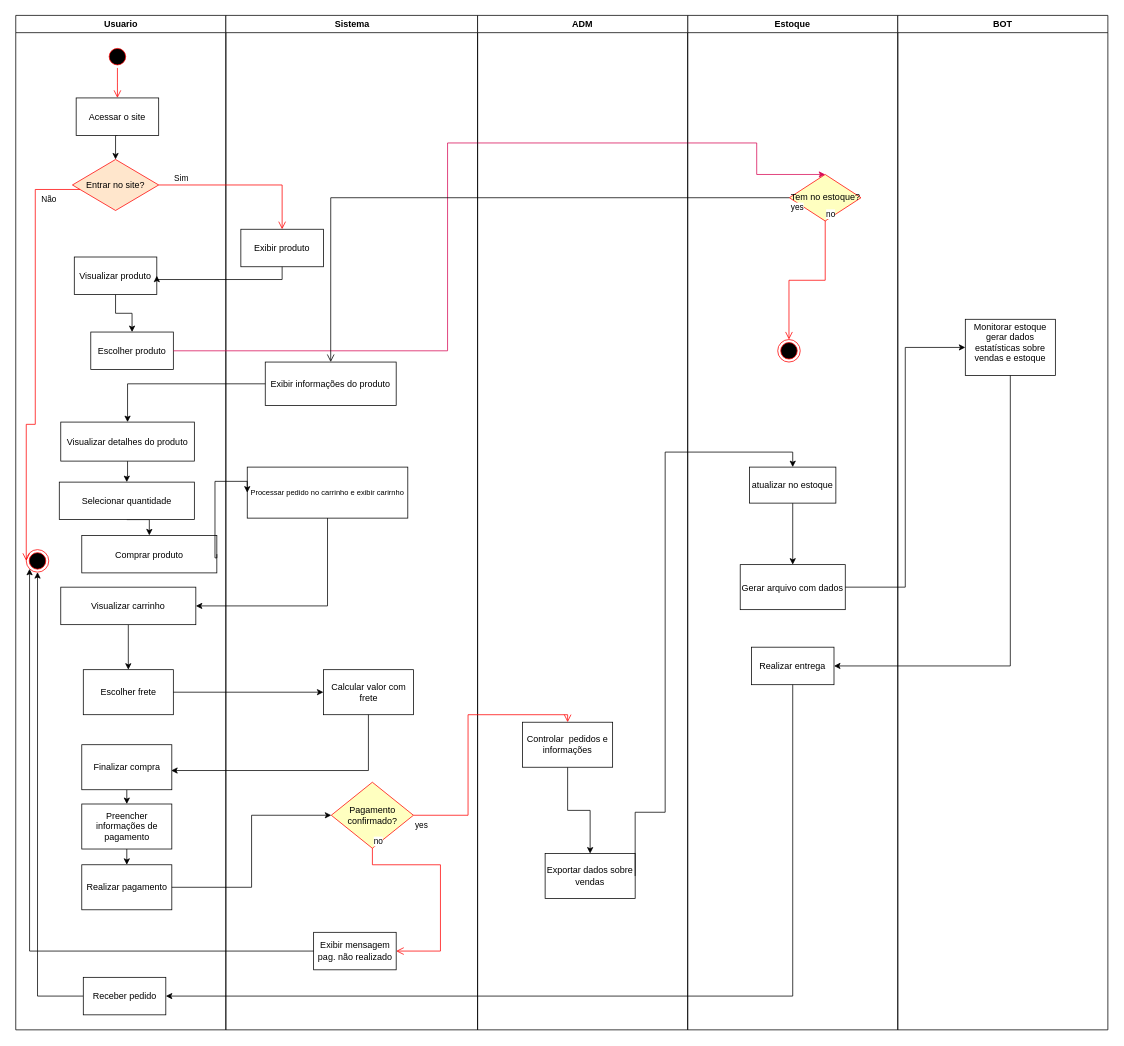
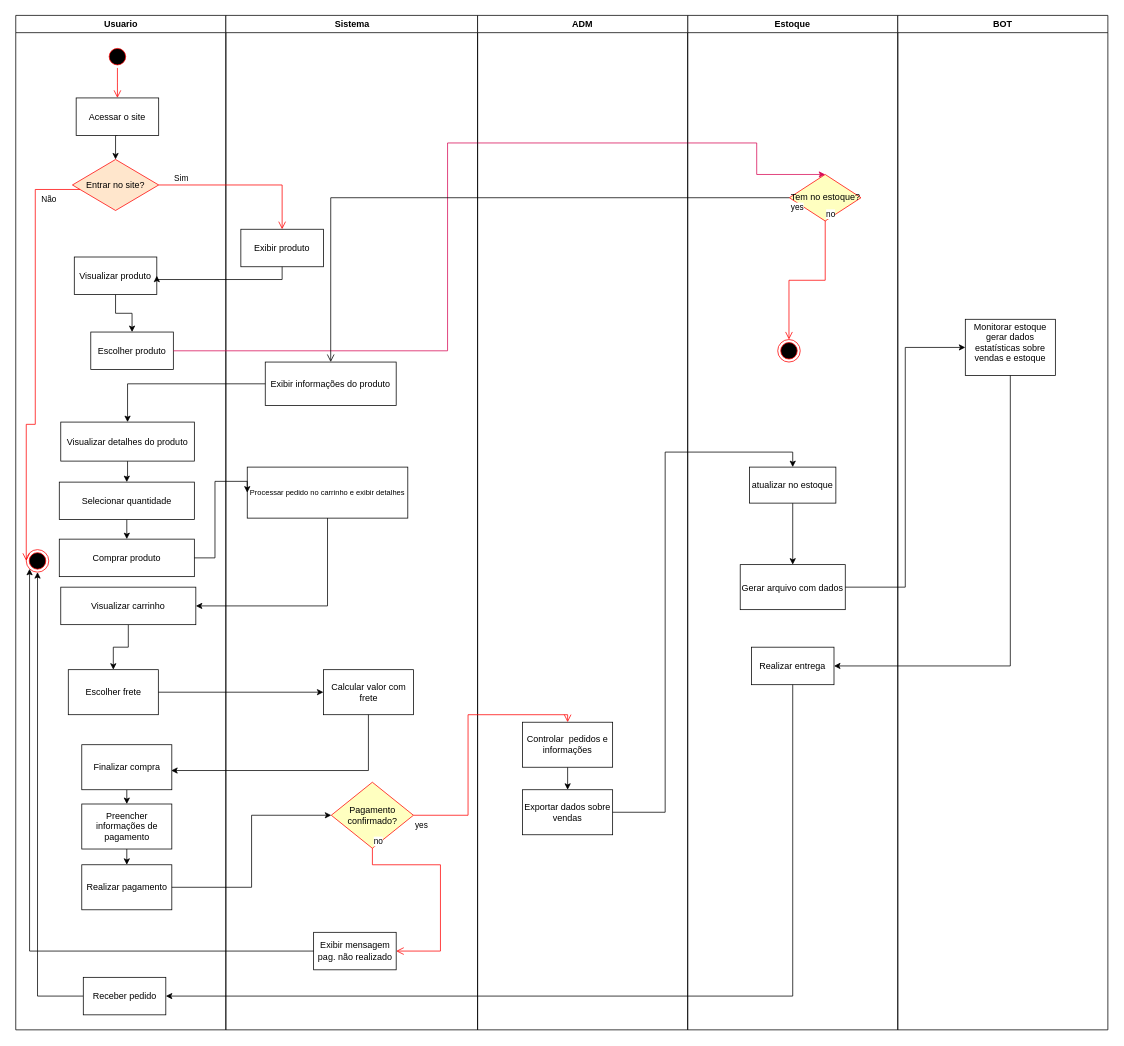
(327, 493) -> (327, 493)
(149, 554) -> (127, 558)
(128, 692) -> (113, 692)
(590, 876) -> (567, 812)
